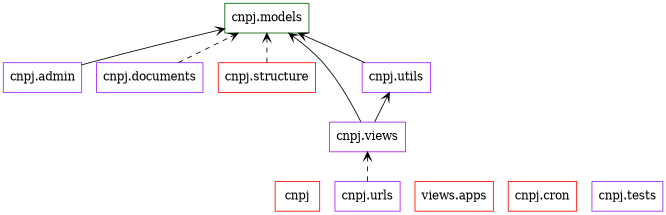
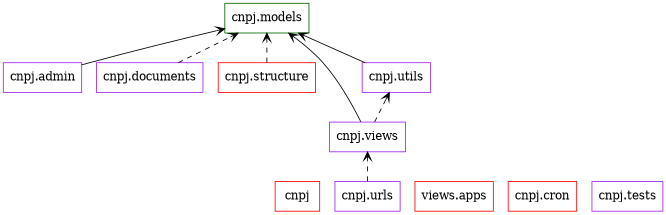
(380, 111) -> (380, 111)
